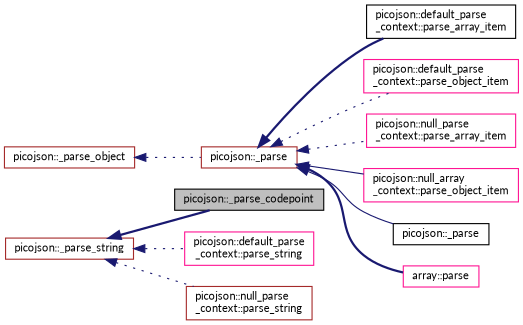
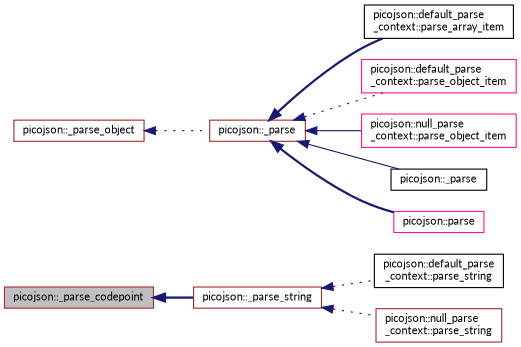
(441, 131) -> none
(441, 185) -> (439, 131)
(249, 200) -> (79, 298)
(165, 223) -> (179, 298)
(249, 249) -> (439, 271)
(441, 276) -> (439, 222)
